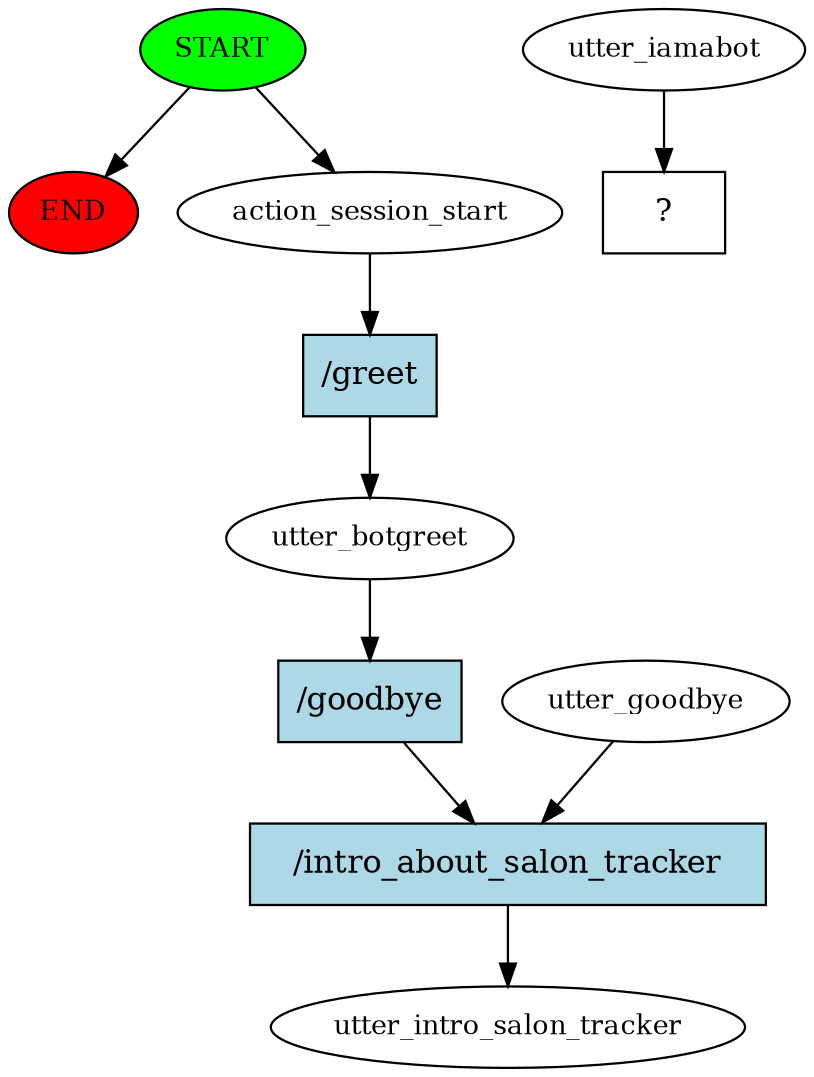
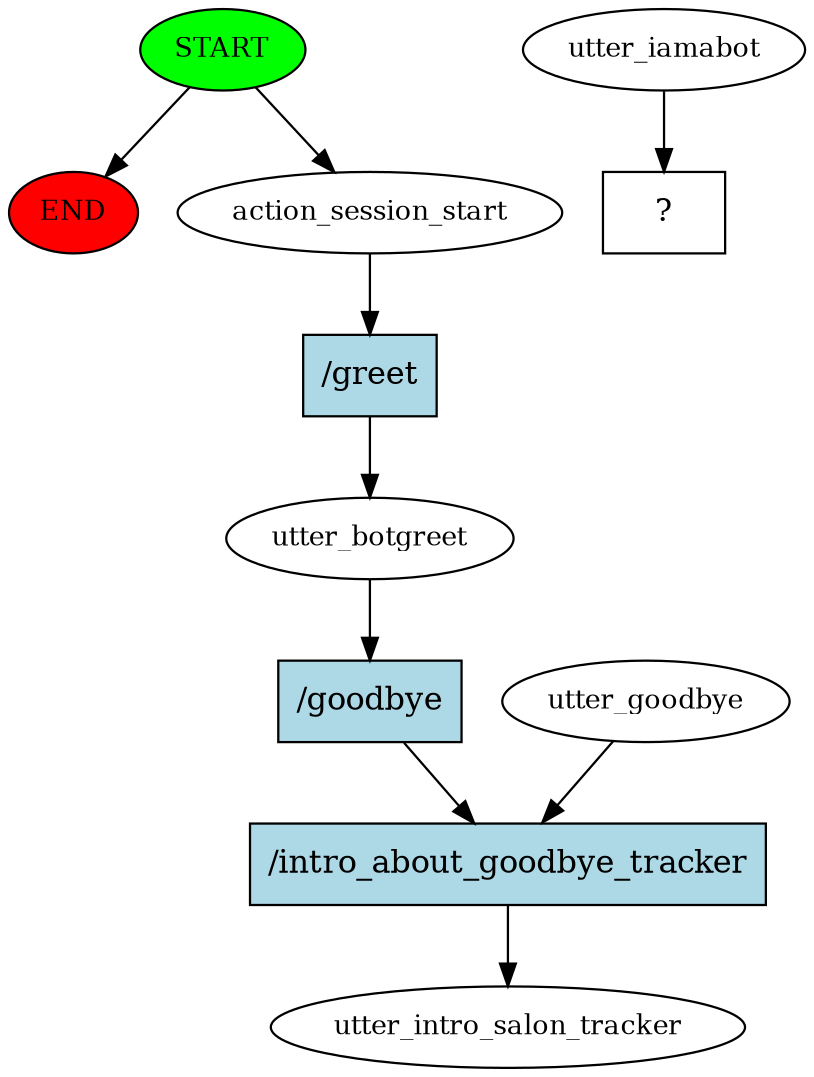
(508, 864) -> (508, 864)
